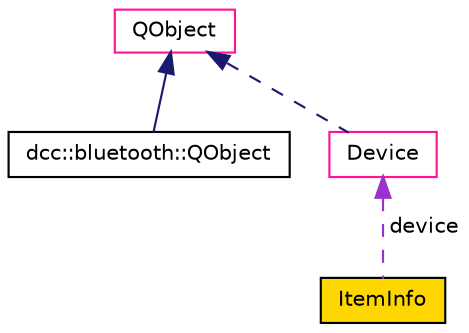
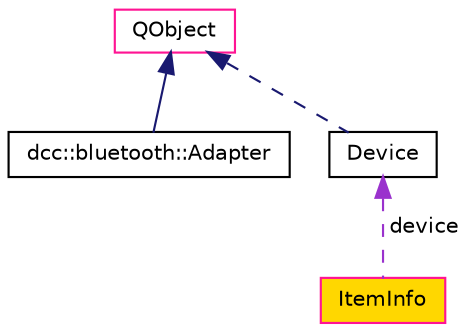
(149, 154) -> (149, 154)
(383, 154) -> (383, 154)
(383, 300) -> (383, 300)
